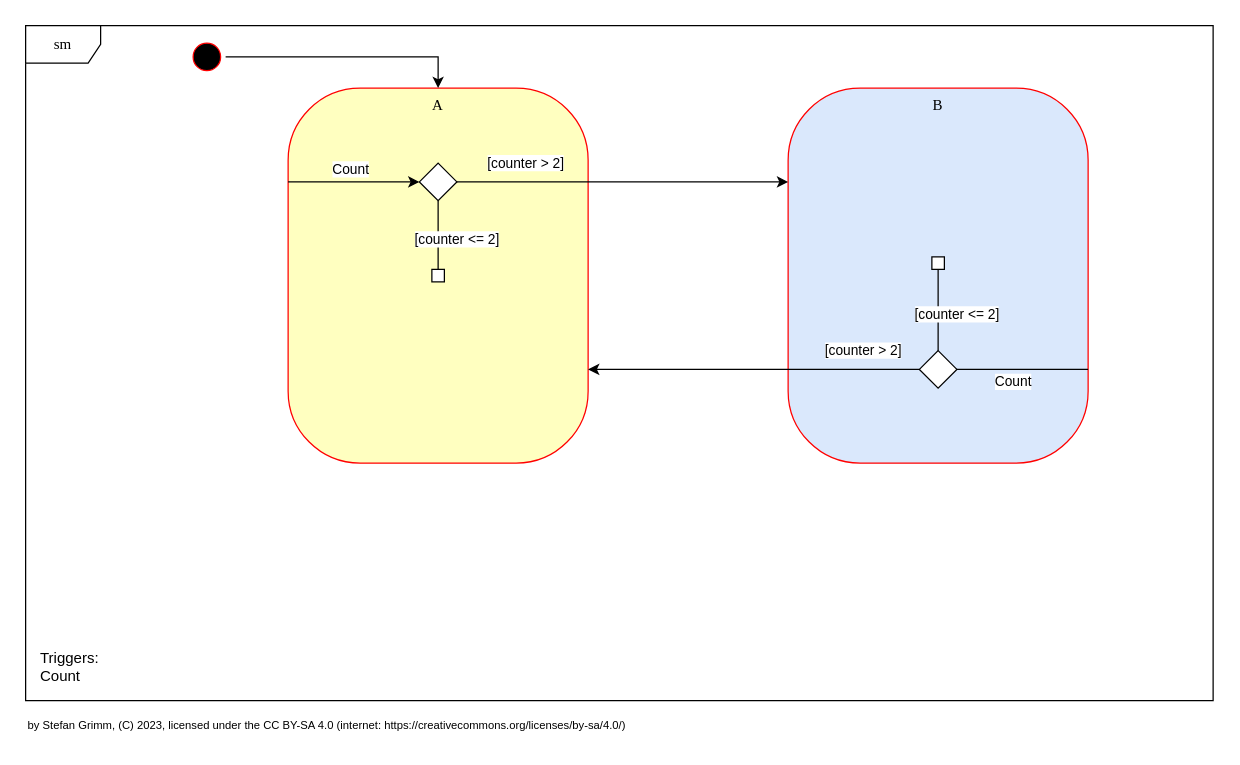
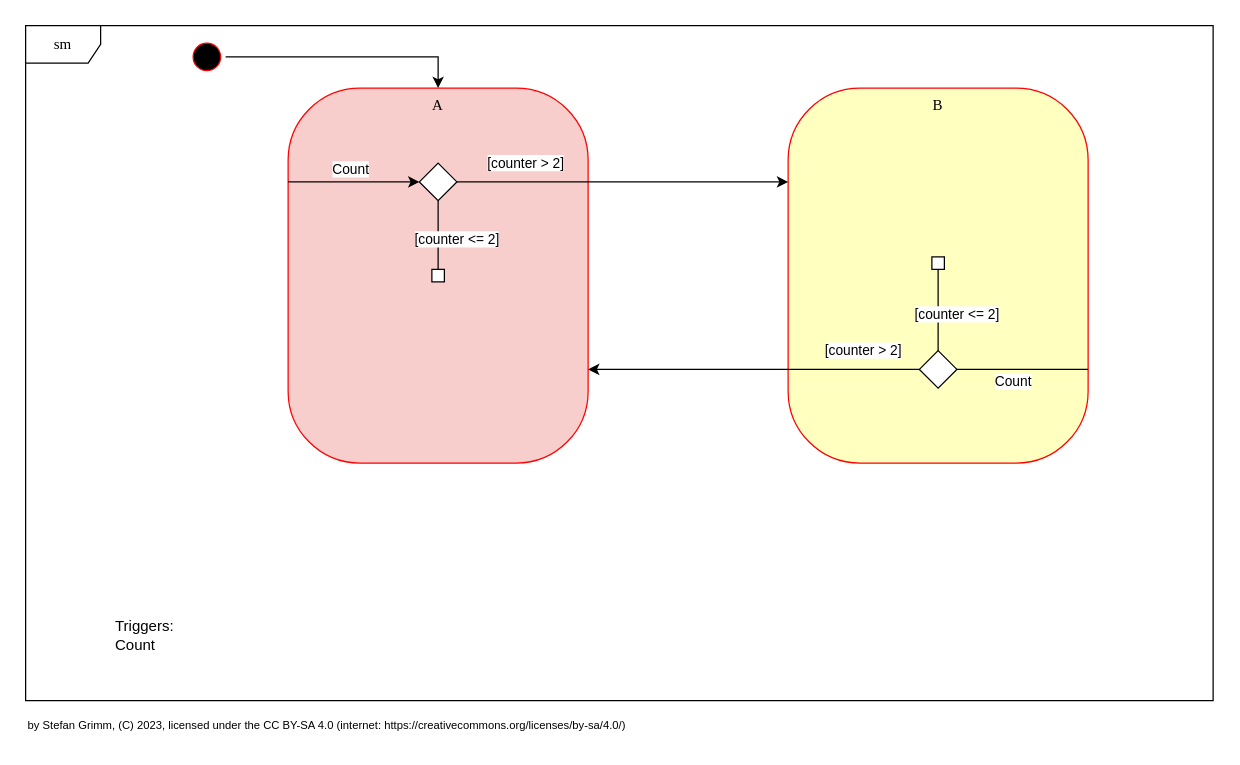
(438, 106) -> (438, 106)
(938, 276) -> (938, 276)
(101, 619) -> (176, 588)
